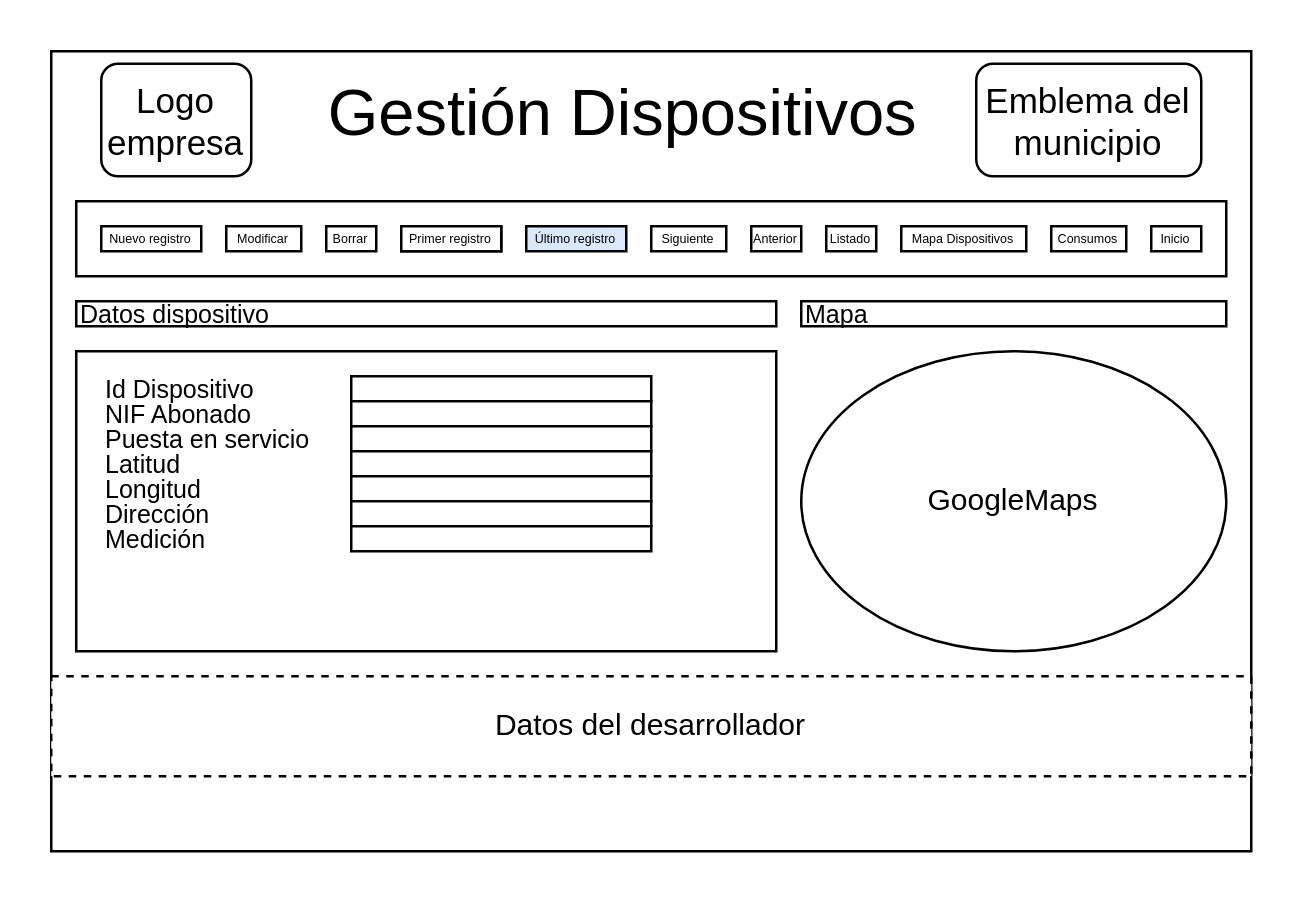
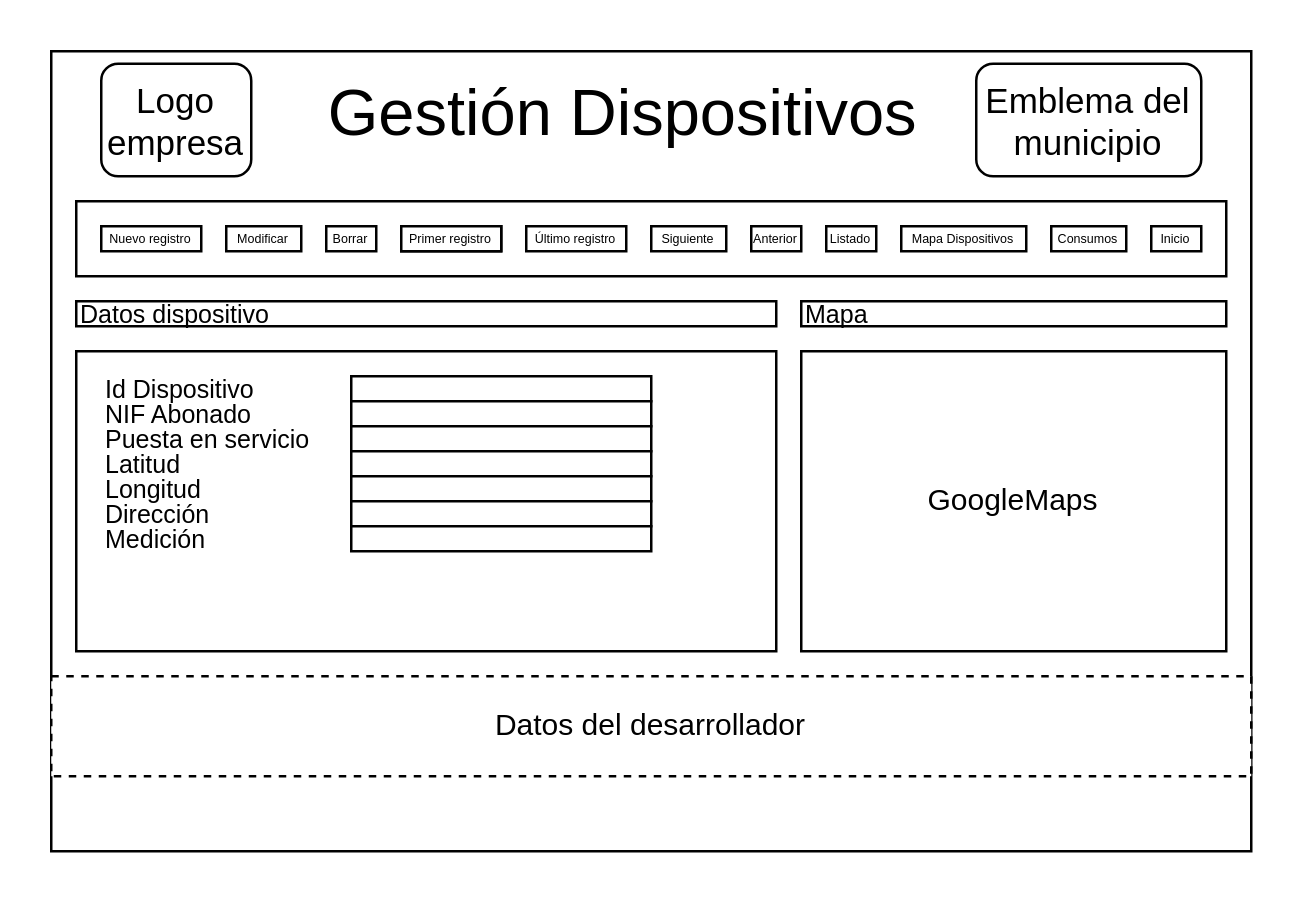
(576, 239) -> (576, 239)
(1014, 501) -> (1014, 501)
